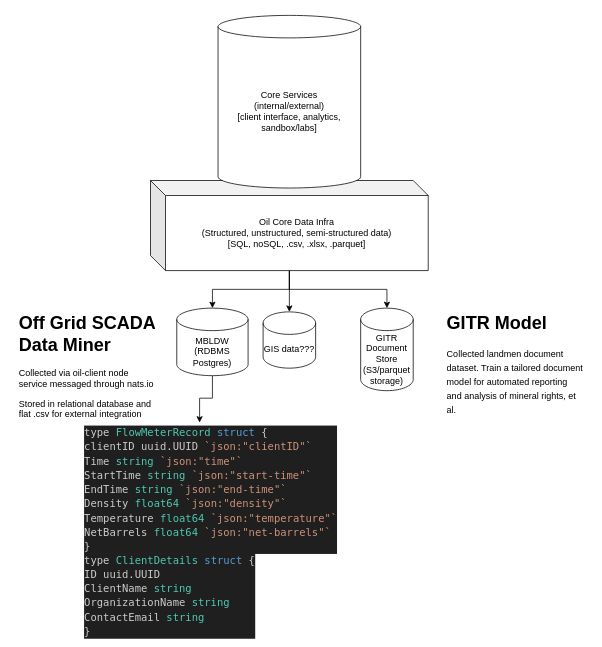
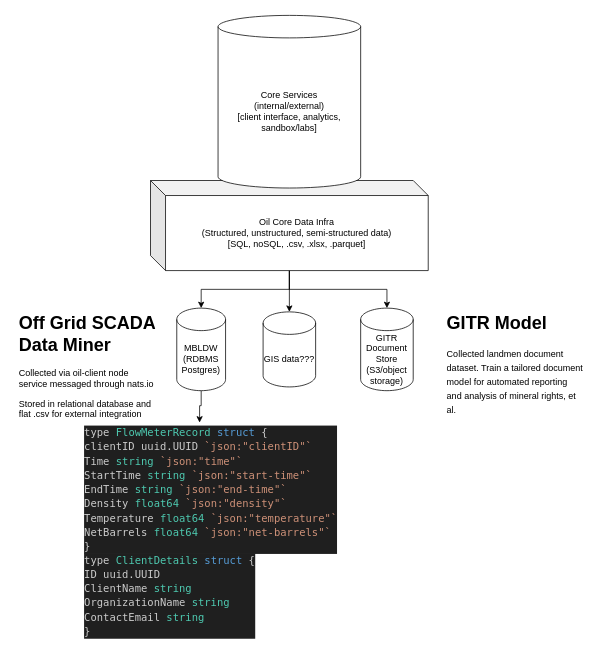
(289, 340) -> (289, 349)
(212, 342) -> (201, 349)
(387, 359) -> (387, 359)
